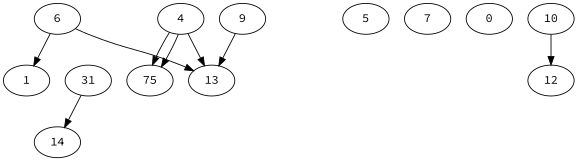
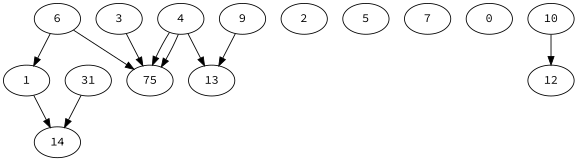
none -> (119, 19)
none -> (304, 19)
(130, 49) -> (100, 47)
none -> (40, 108)
